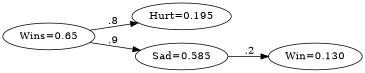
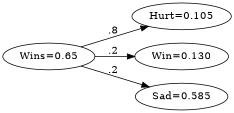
(182, 16) -> (182, 16)
(113, 40) -> (113, 70)
(244, 56) -> (111, 56)
